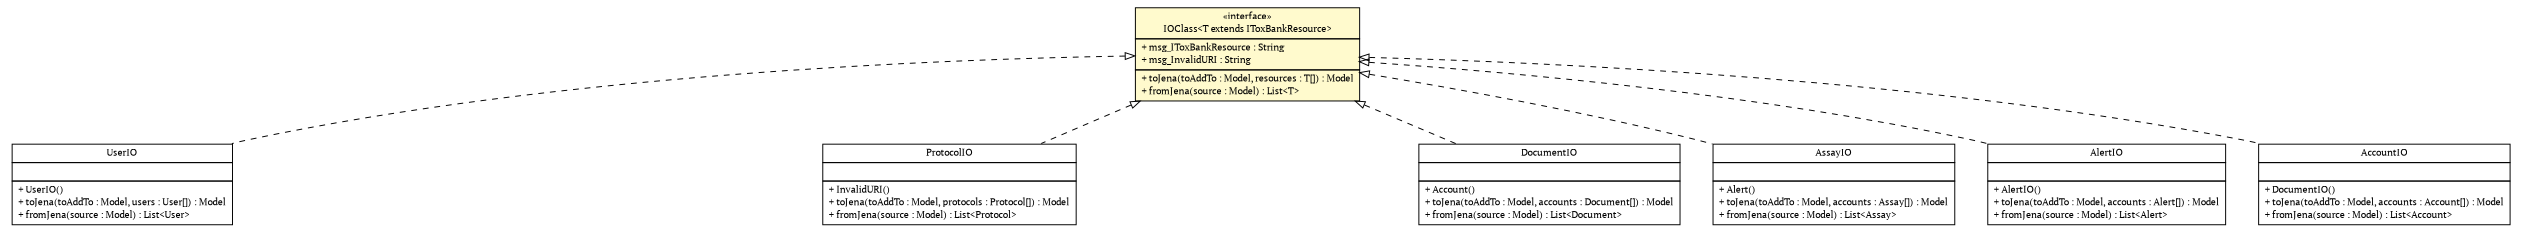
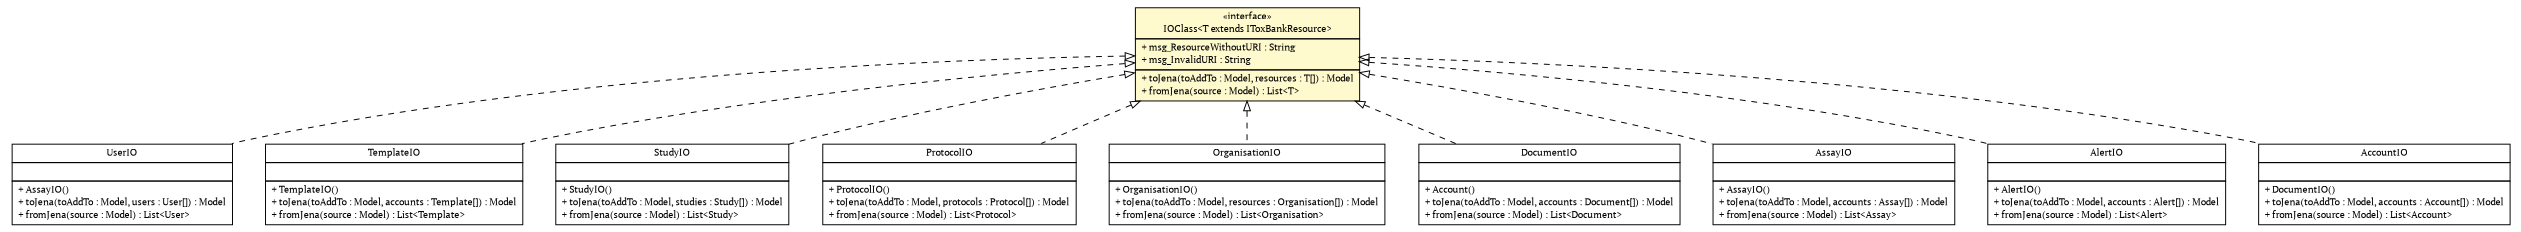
(1213, 48) -> (1218, 48)
none -> (394, 184)
none -> (672, 184)
none -> (1247, 184)
(41, 190) -> (44, 190)
(860, 190) -> (860, 190)
(1738, 190) -> (1745, 190)
